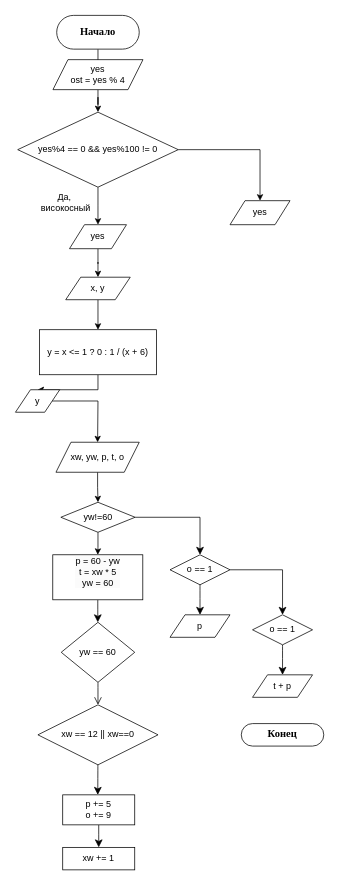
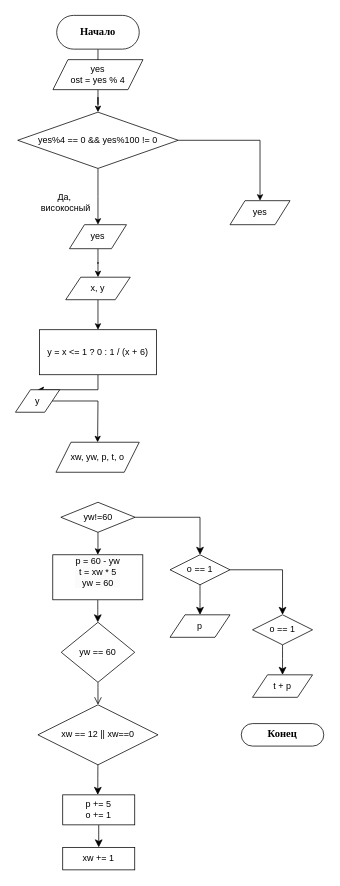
(98, 150) -> (98, 140)
(98, 484) -> none
(99, 810) -> (99, 810)
